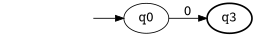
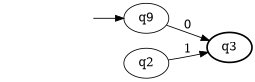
(146, 18) -> (146, 18)
none -> (146, 63)
